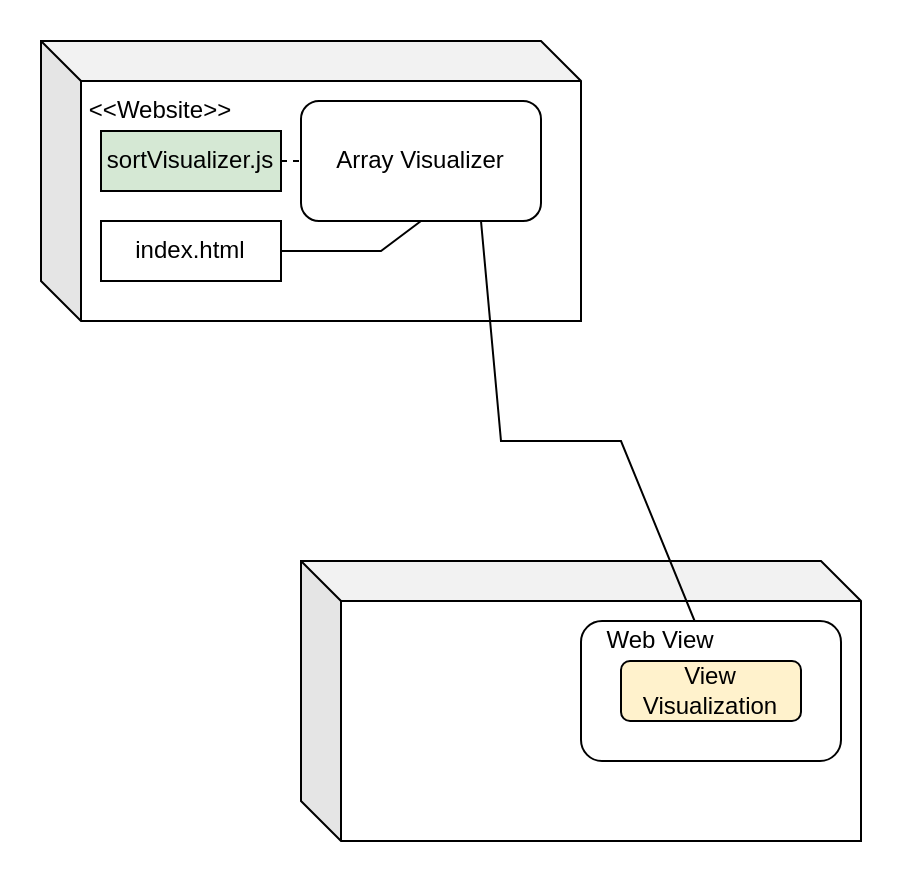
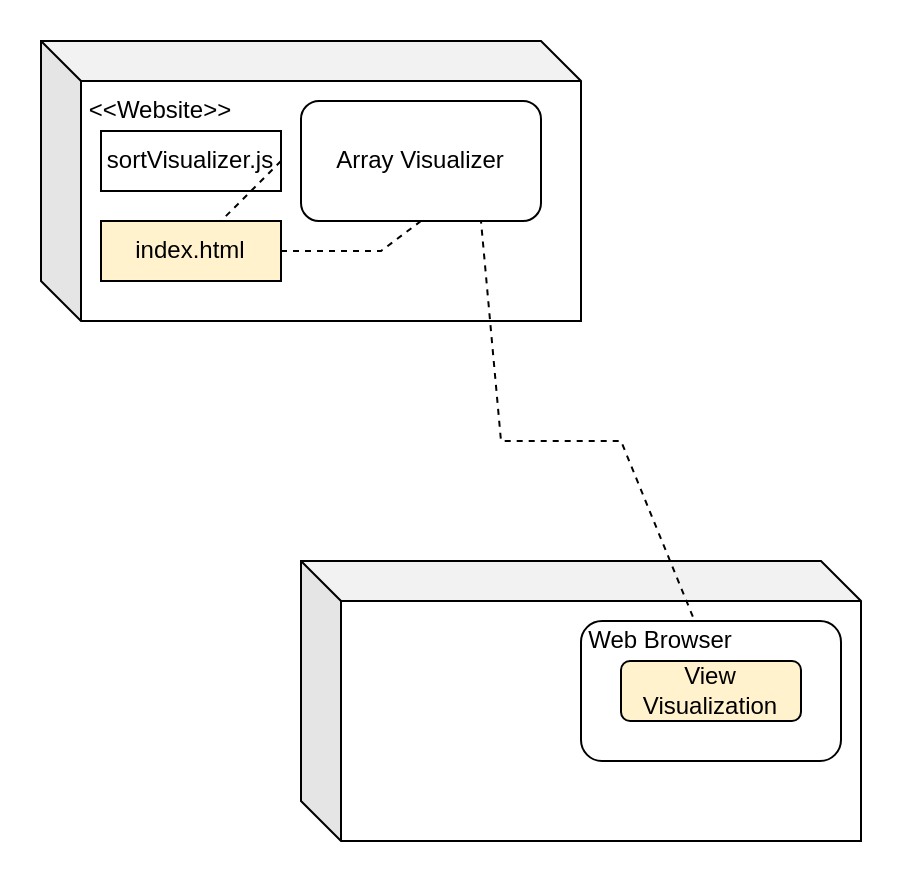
(191, 161) -> (191, 161)
(291, 161) -> (252, 190)
(191, 251) -> (191, 251)
(354, 251) -> (354, 251)
(536, 441) -> (536, 441)
(661, 641) -> (661, 641)
